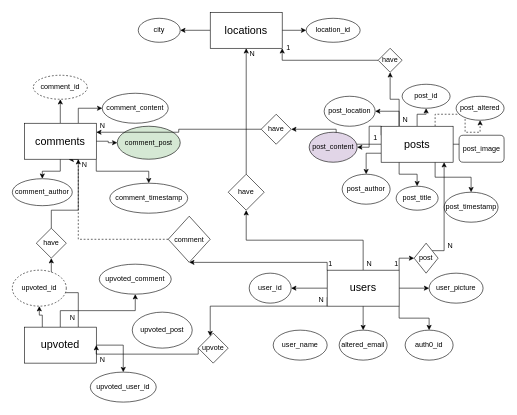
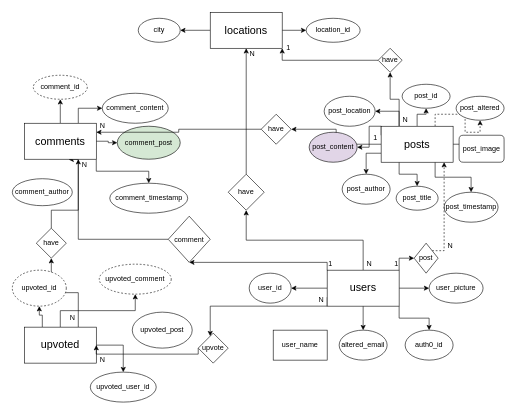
(42, 171) -> none
(444, 216) -> (444, 216)
(109, 239) -> (109, 239)
(135, 279) -> (135, 279)
(300, 345) -> (300, 345)
